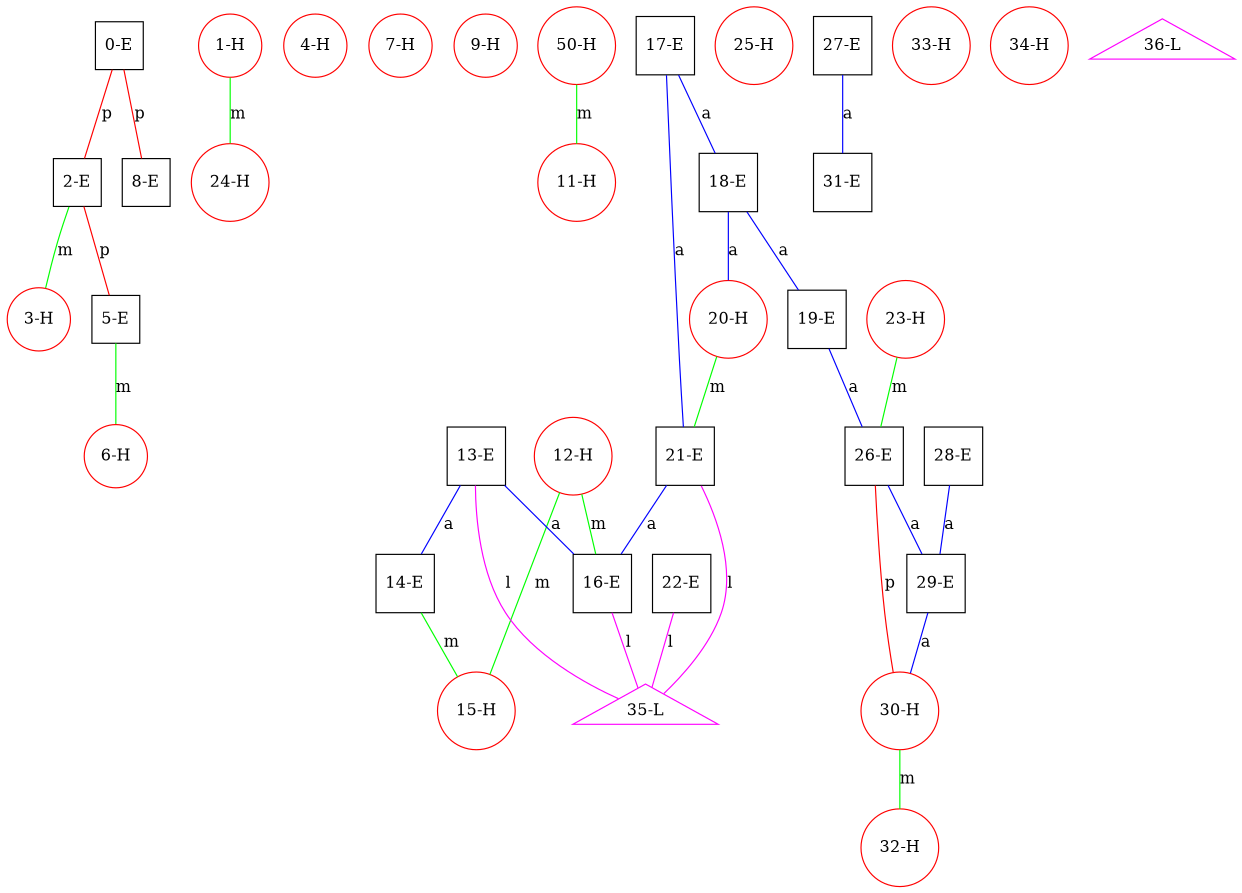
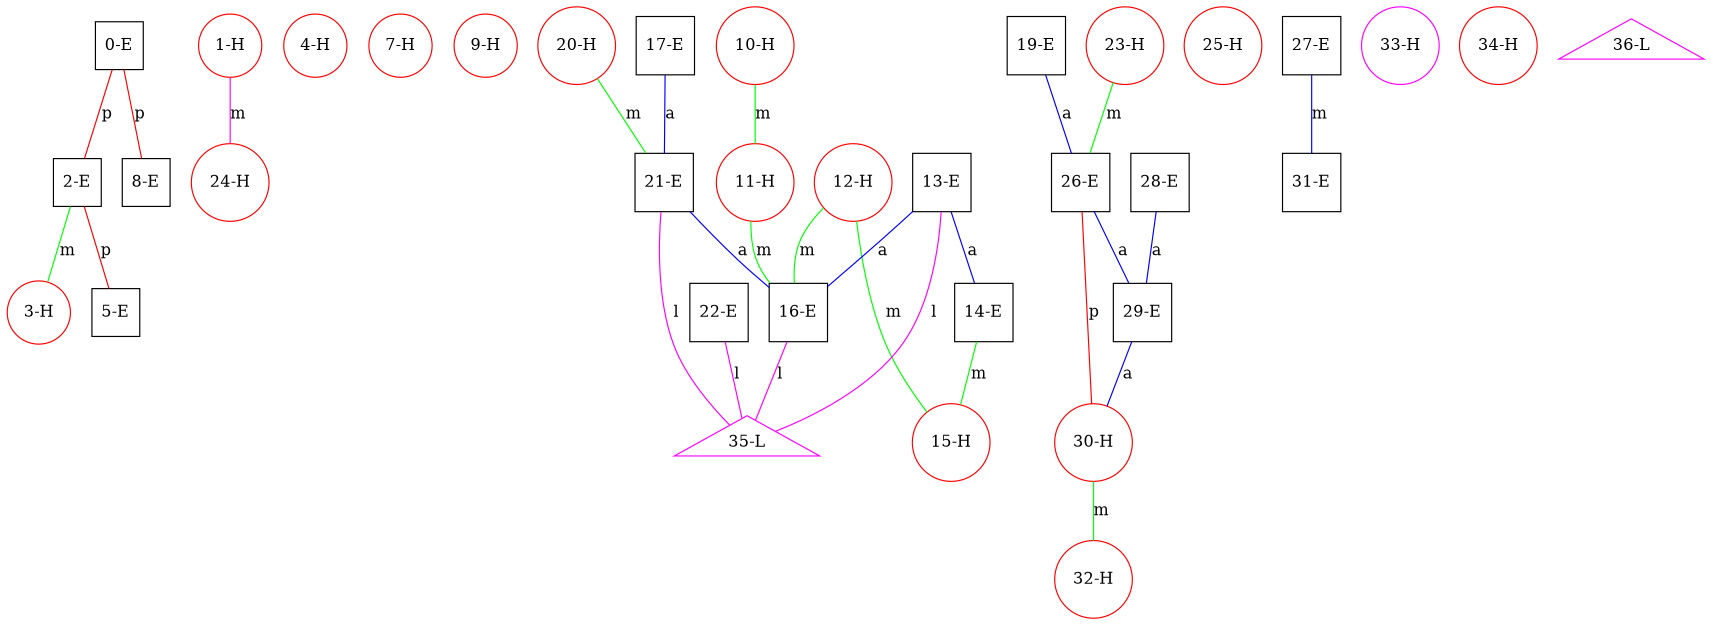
(577, 46) -> (755, 46)
(931, 46) -> (1400, 46)
(230, 111) -> (230, 111)
(848, 114) -> (1320, 114)
(728, 183) -> none
none -> (755, 254)
(116, 456) -> none
